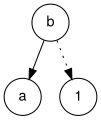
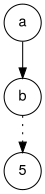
(38, 55) -> (23, 55)
(78, 97) -> (23, 171)
